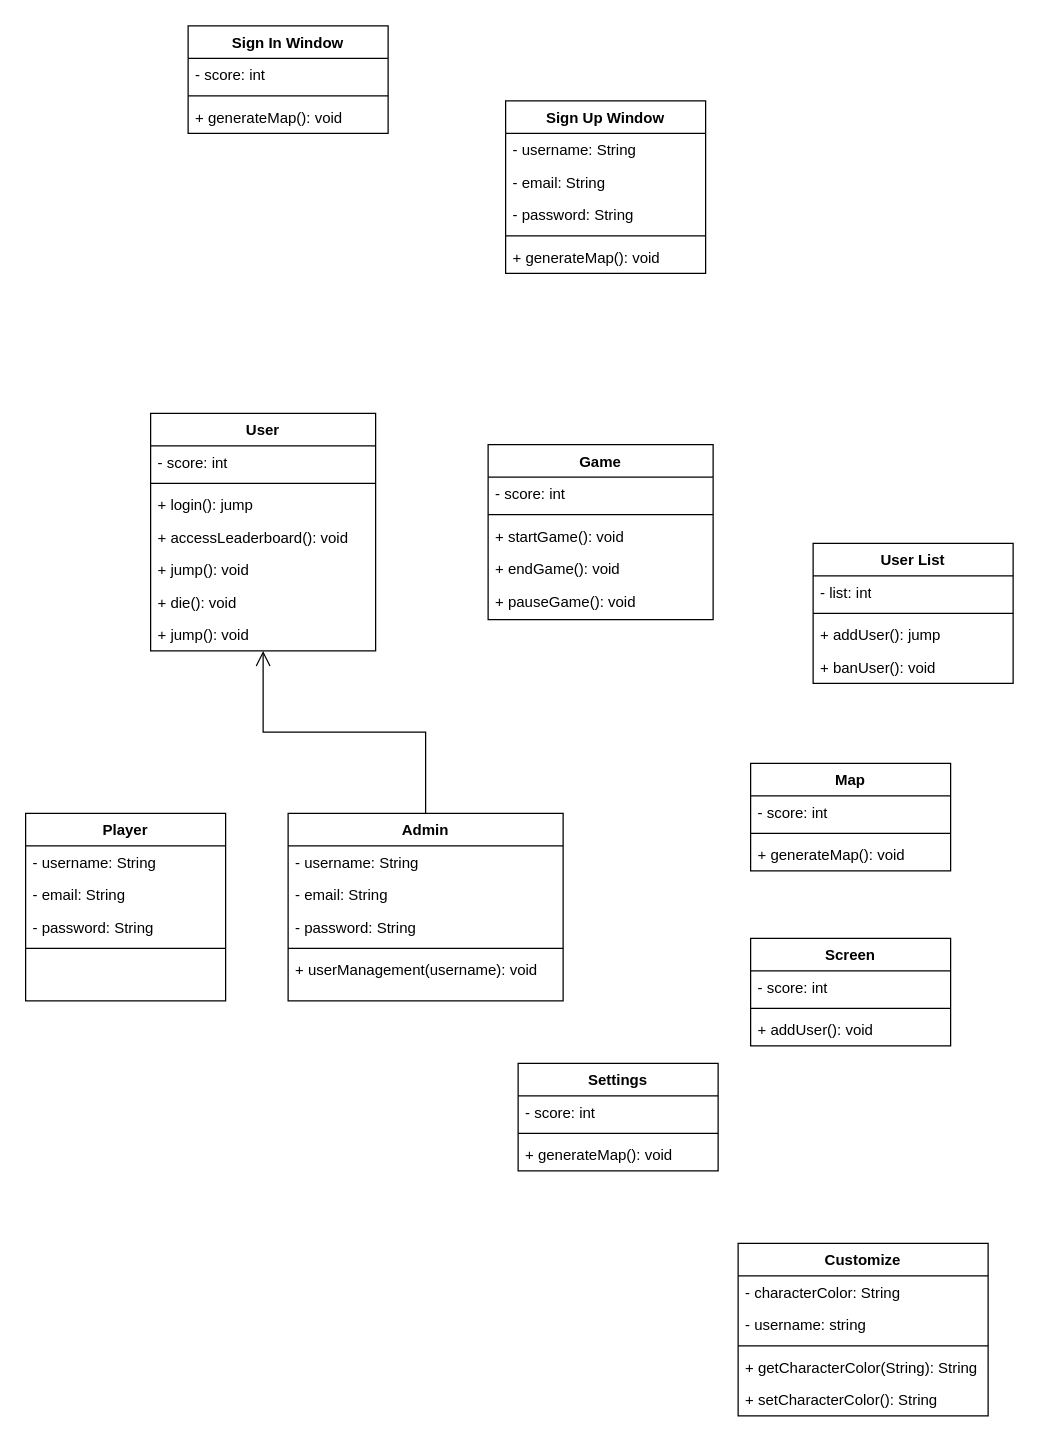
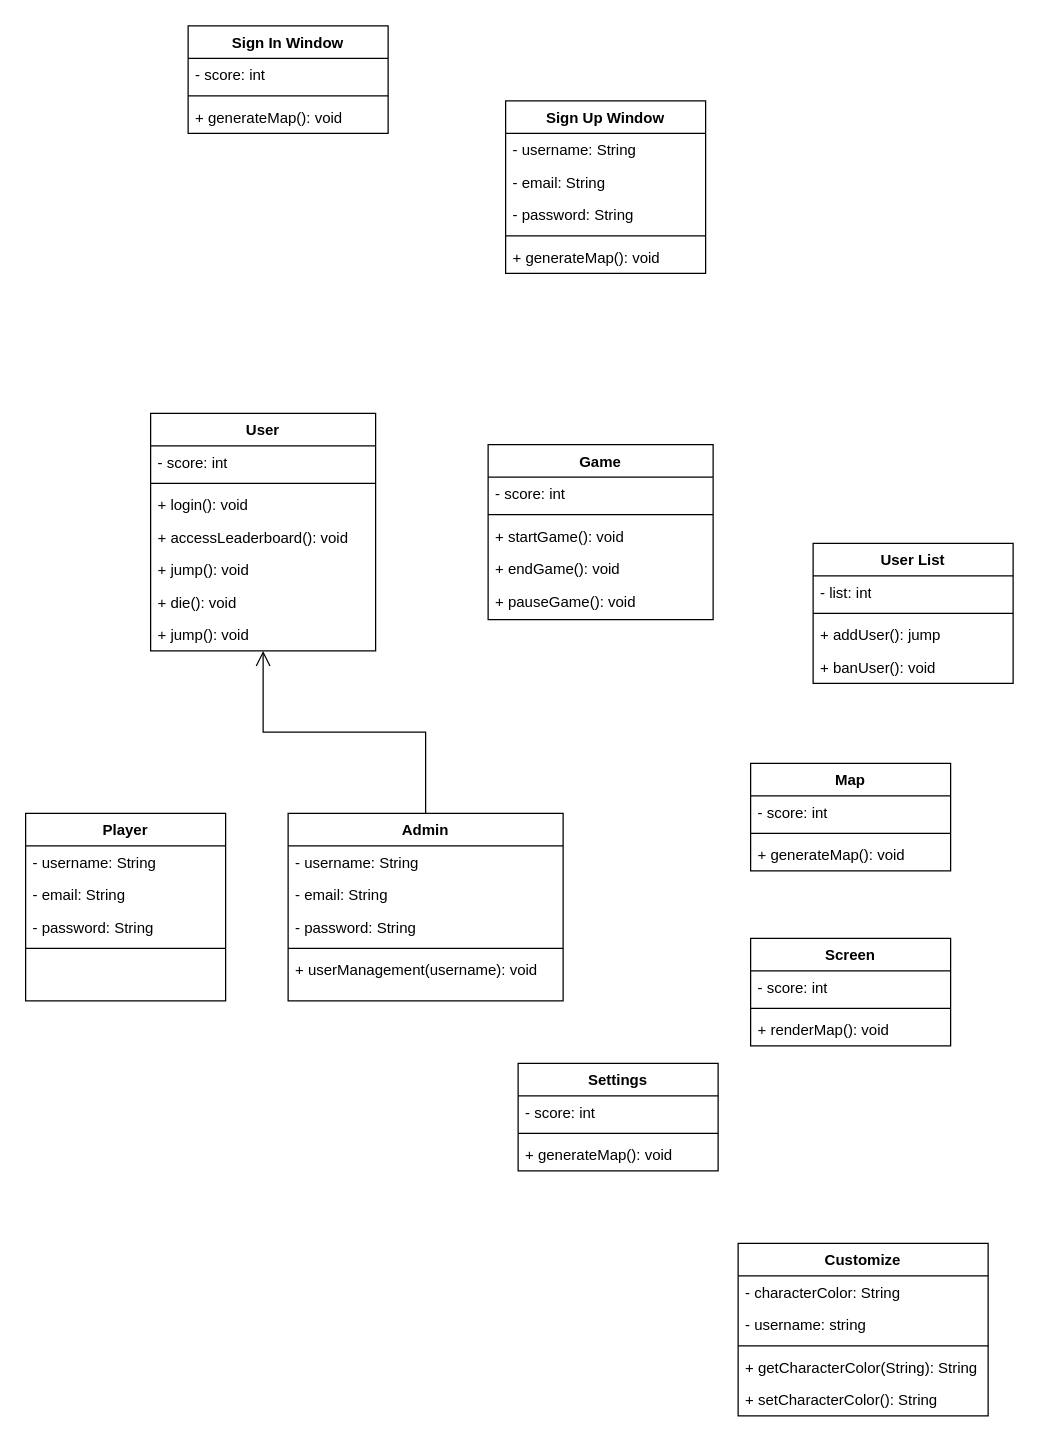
(211, 505) -> (209, 505)
(821, 1030) -> (830, 1030)
